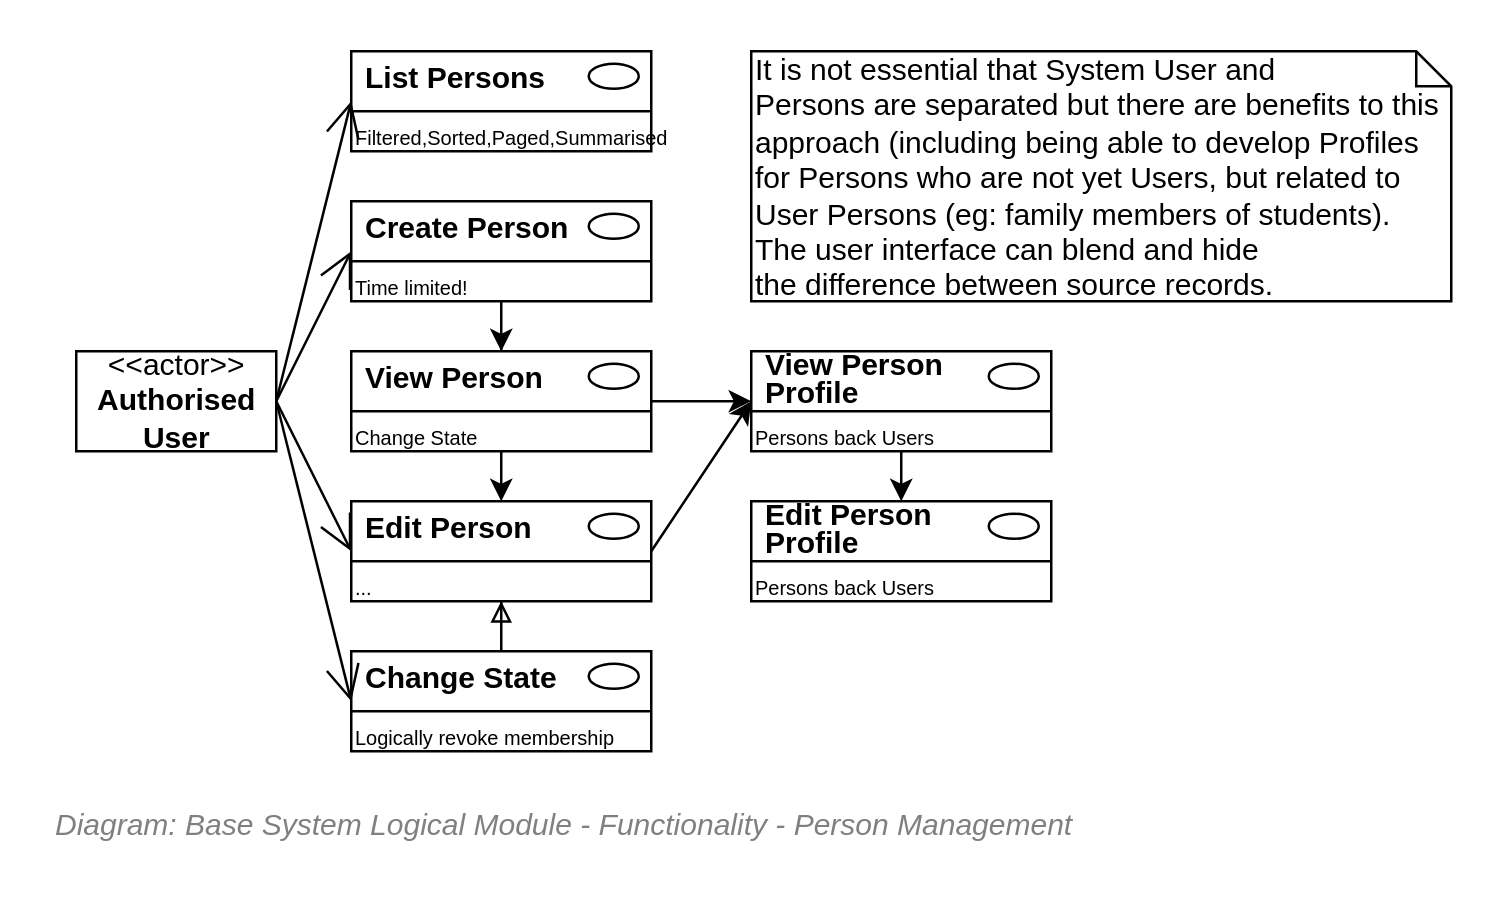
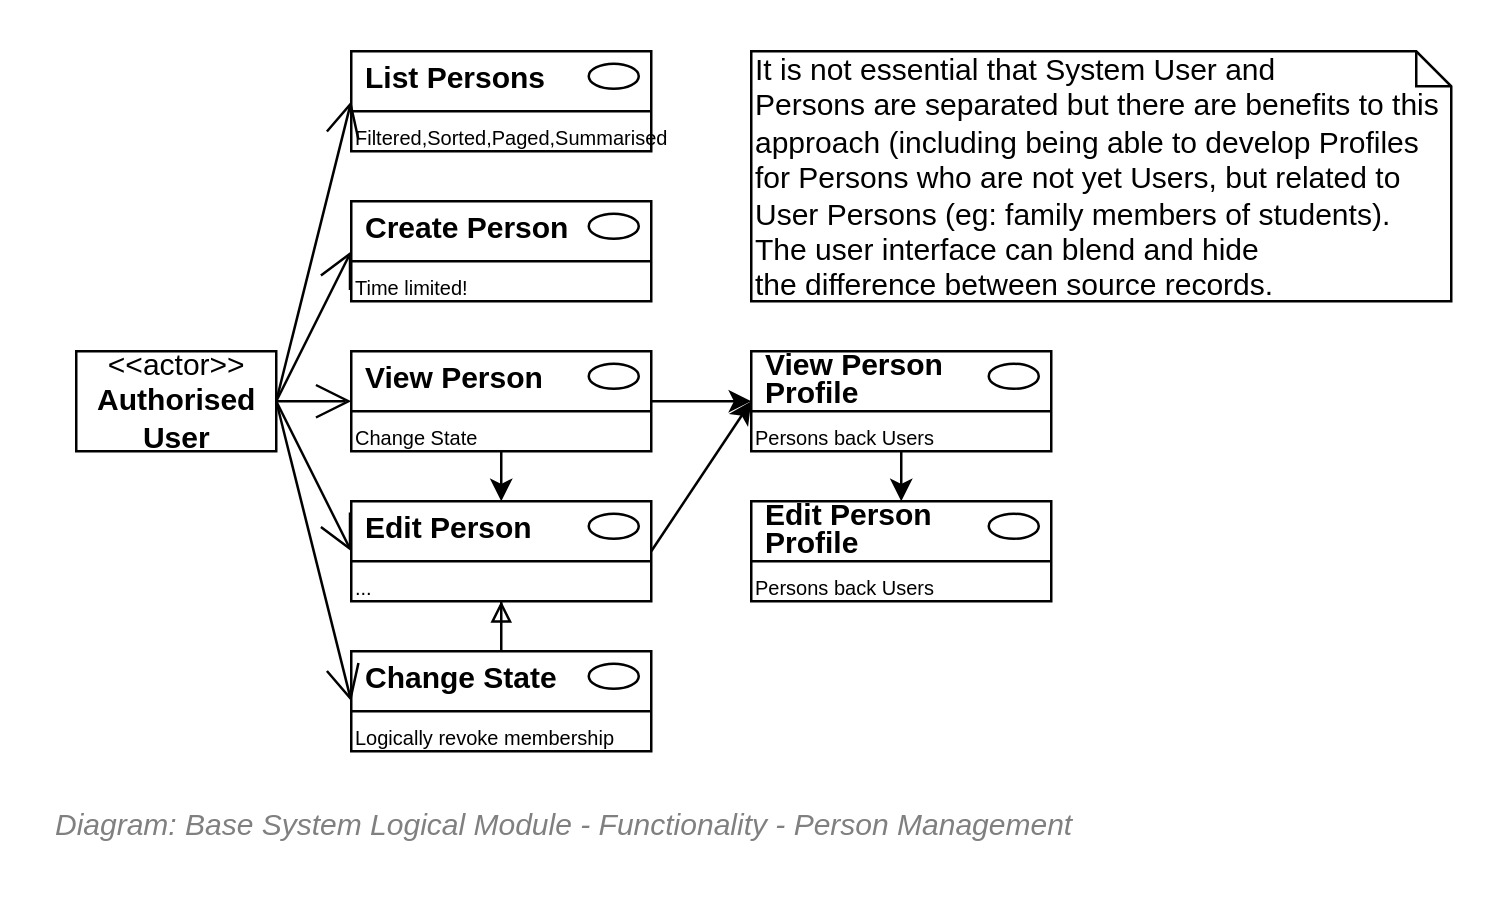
(501, 334) -> none
none -> (313, 401)
